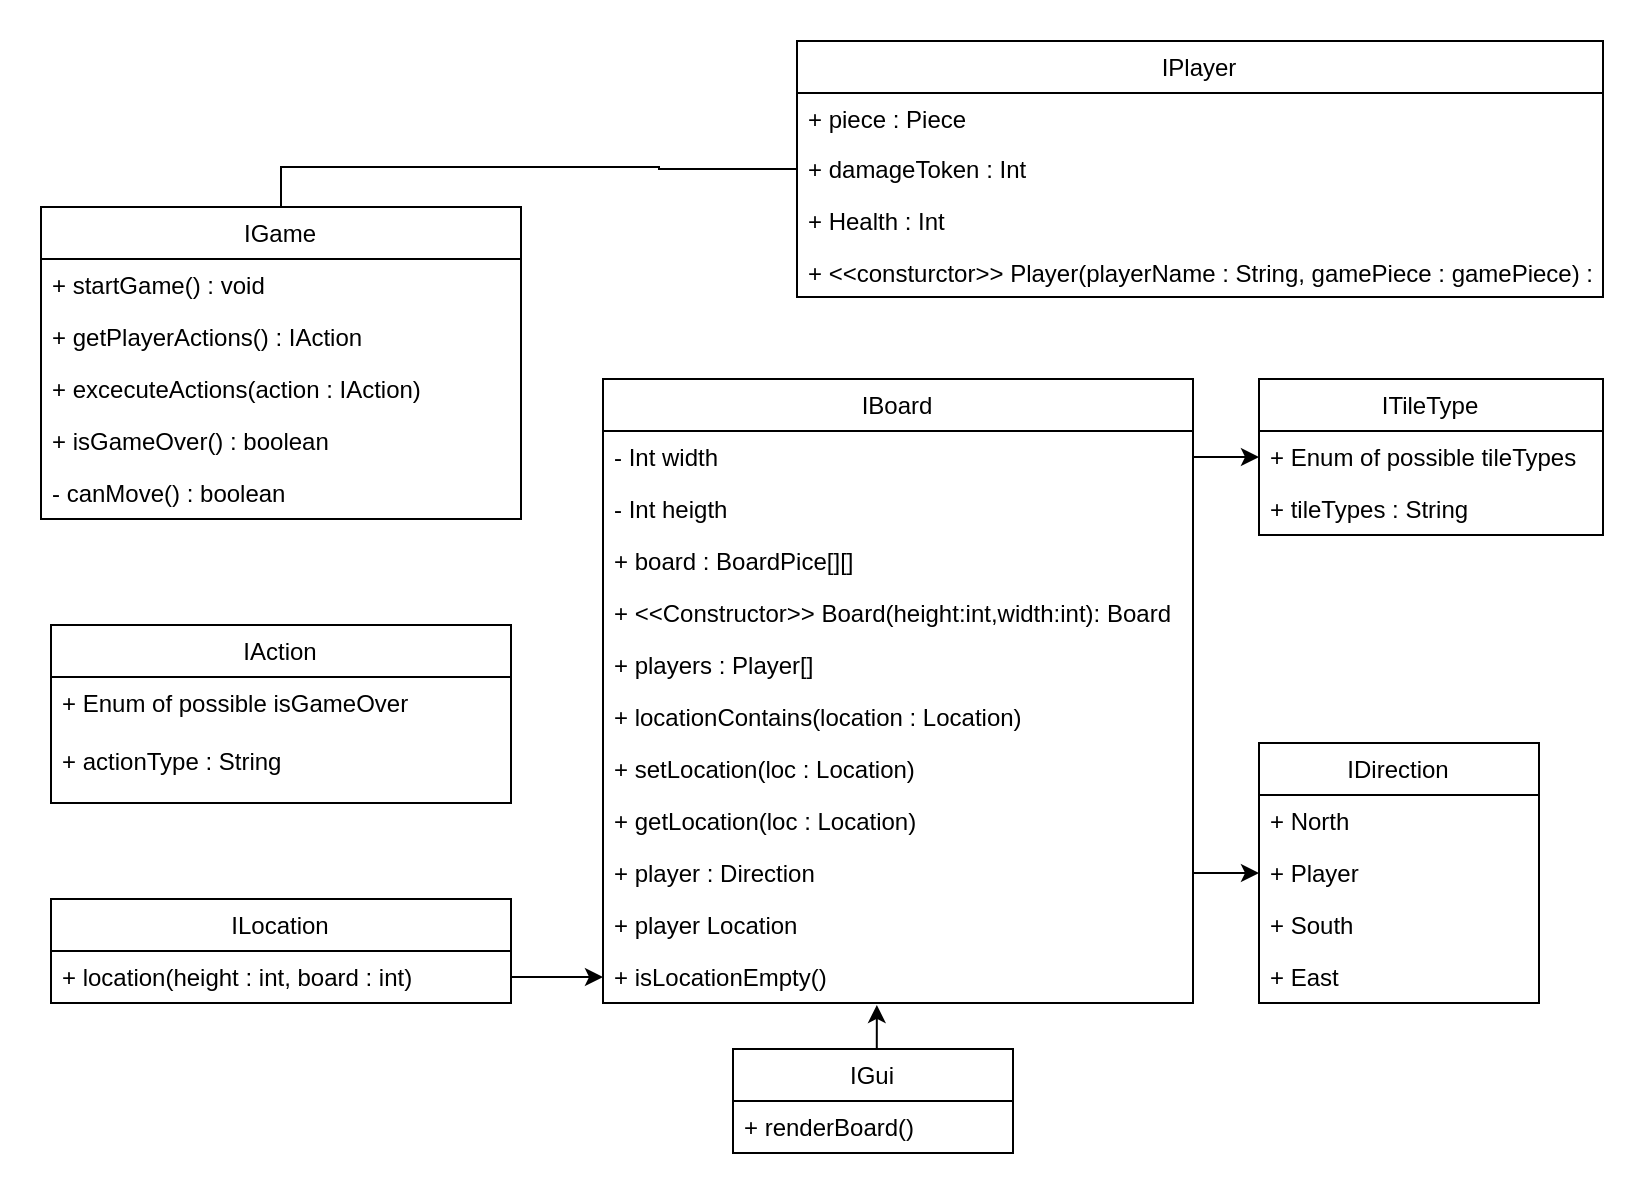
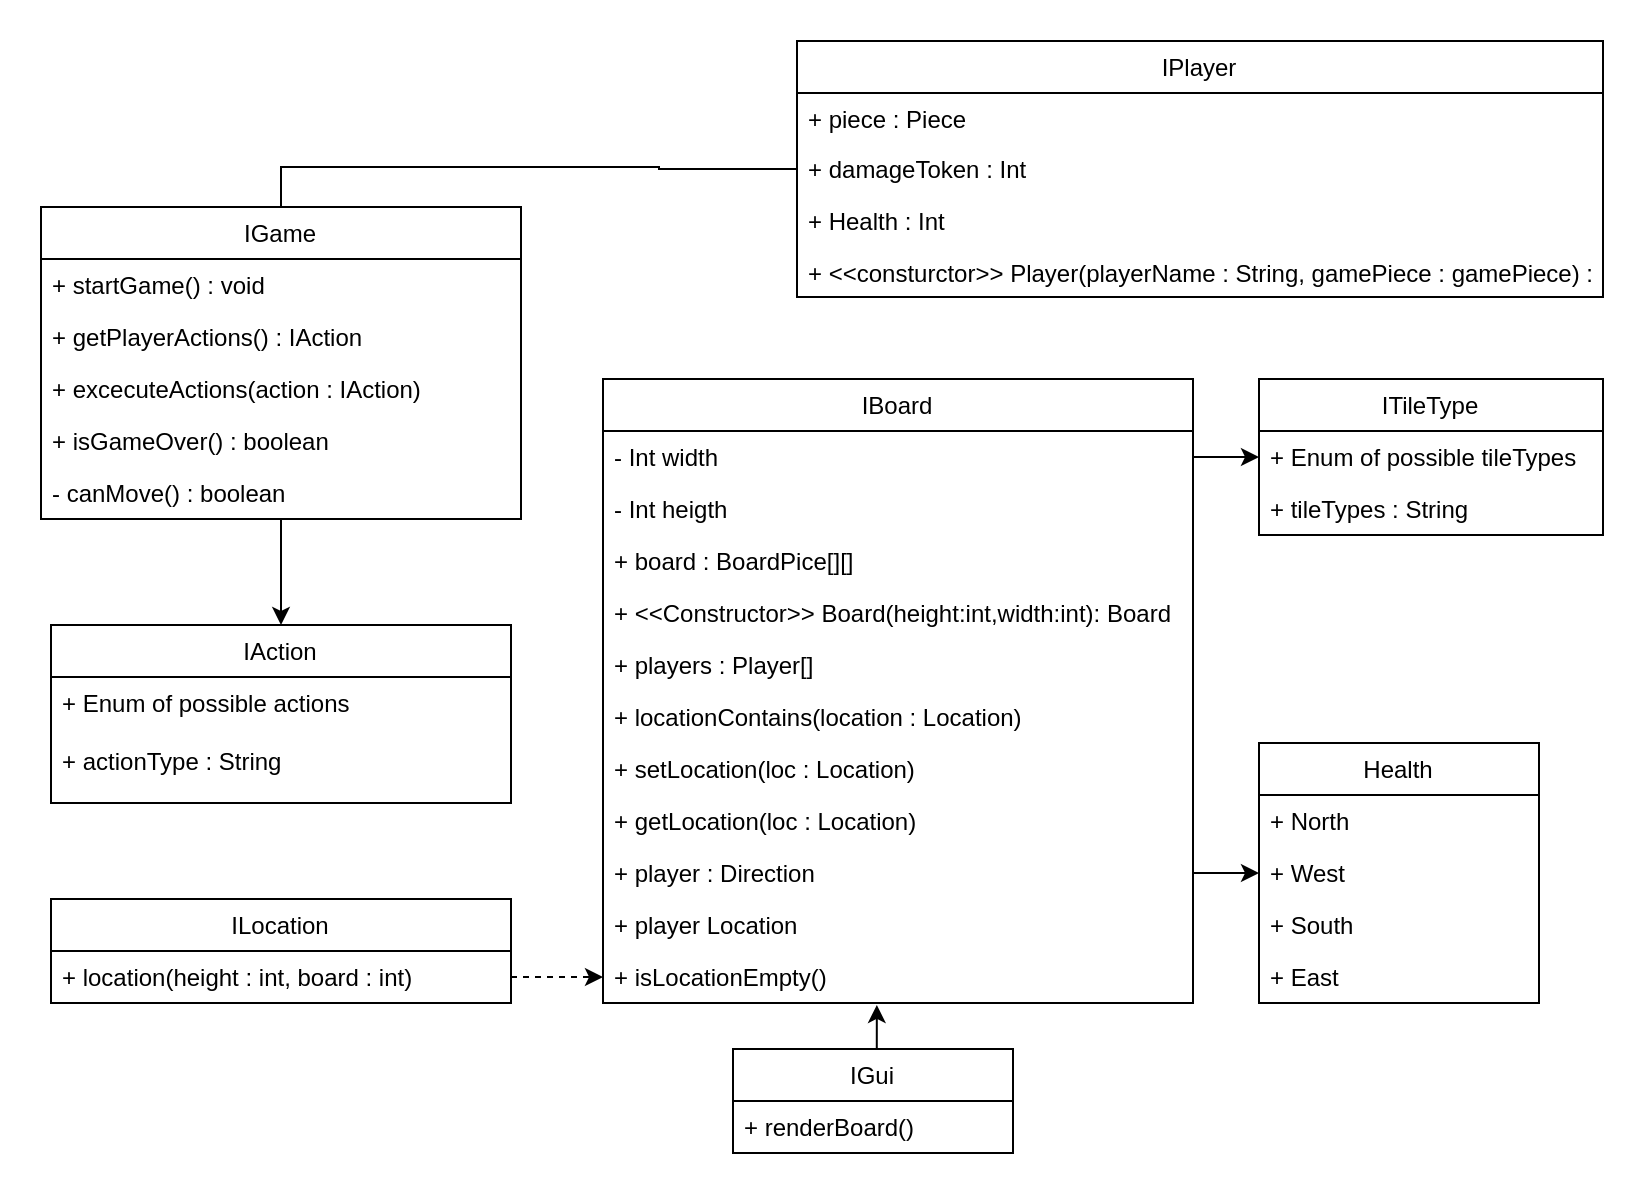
none -> (281, 565)
(235, 704) -> (215, 704)
(1398, 770) -> (1398, 770)
(1318, 874) -> (1307, 874)
(548, 977) -> (548, 977)
